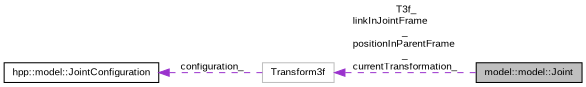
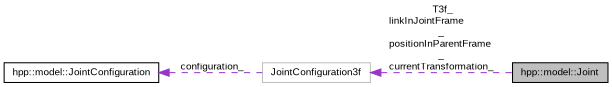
(298, 73) -> (316, 73)
(529, 73) -> (560, 73)
